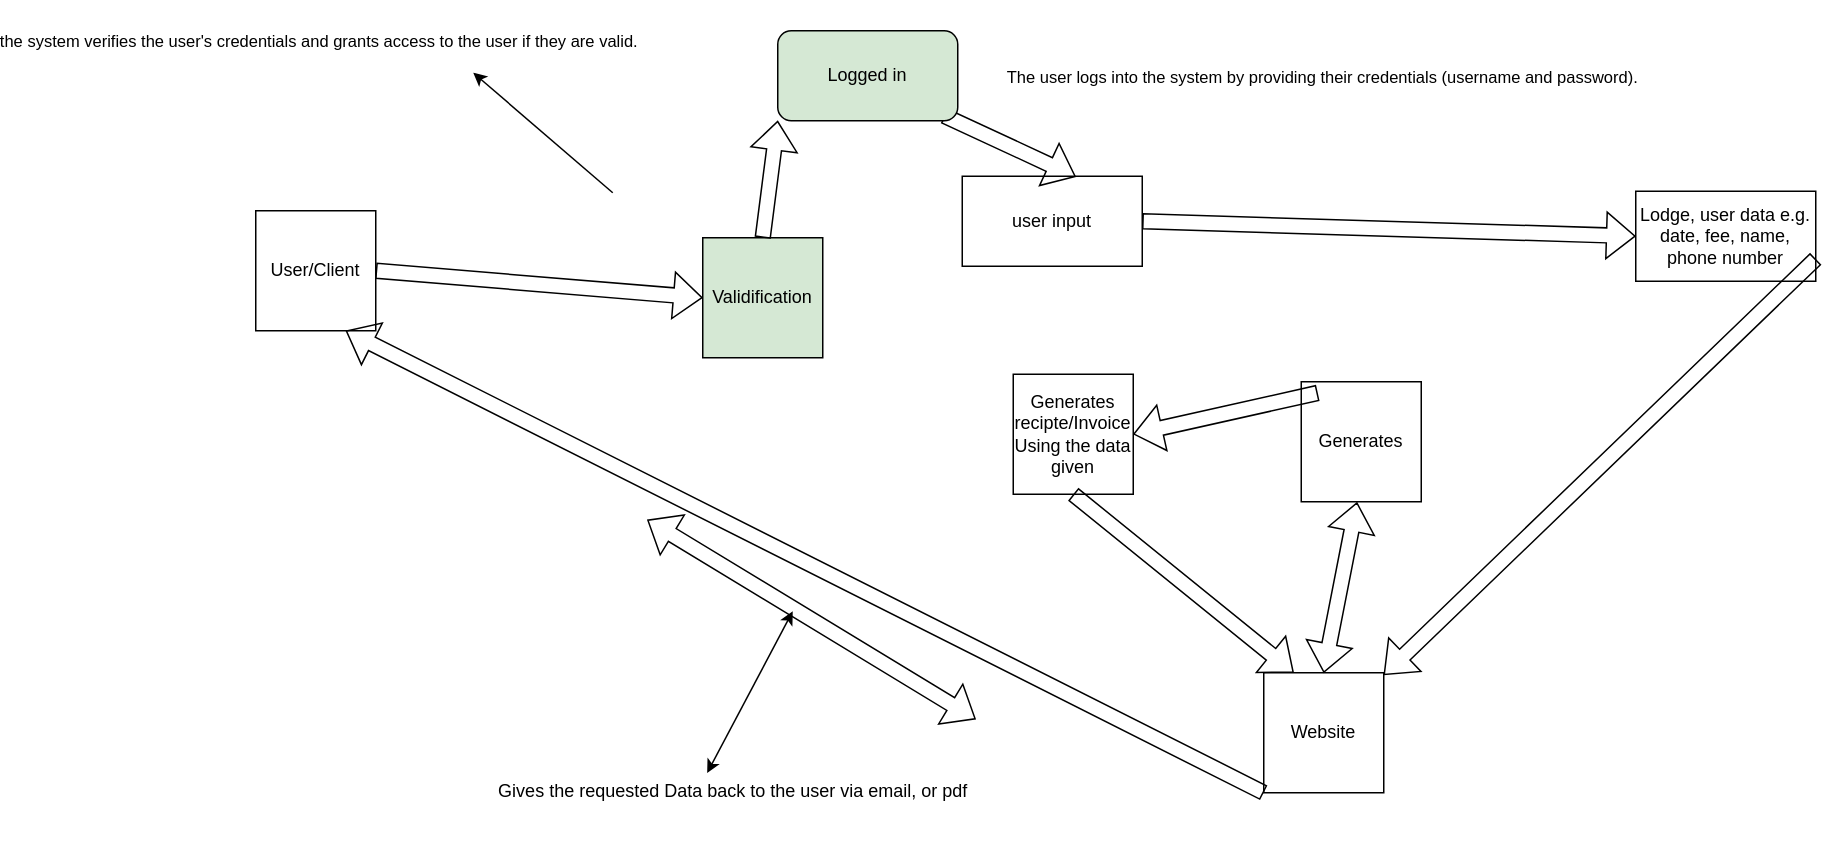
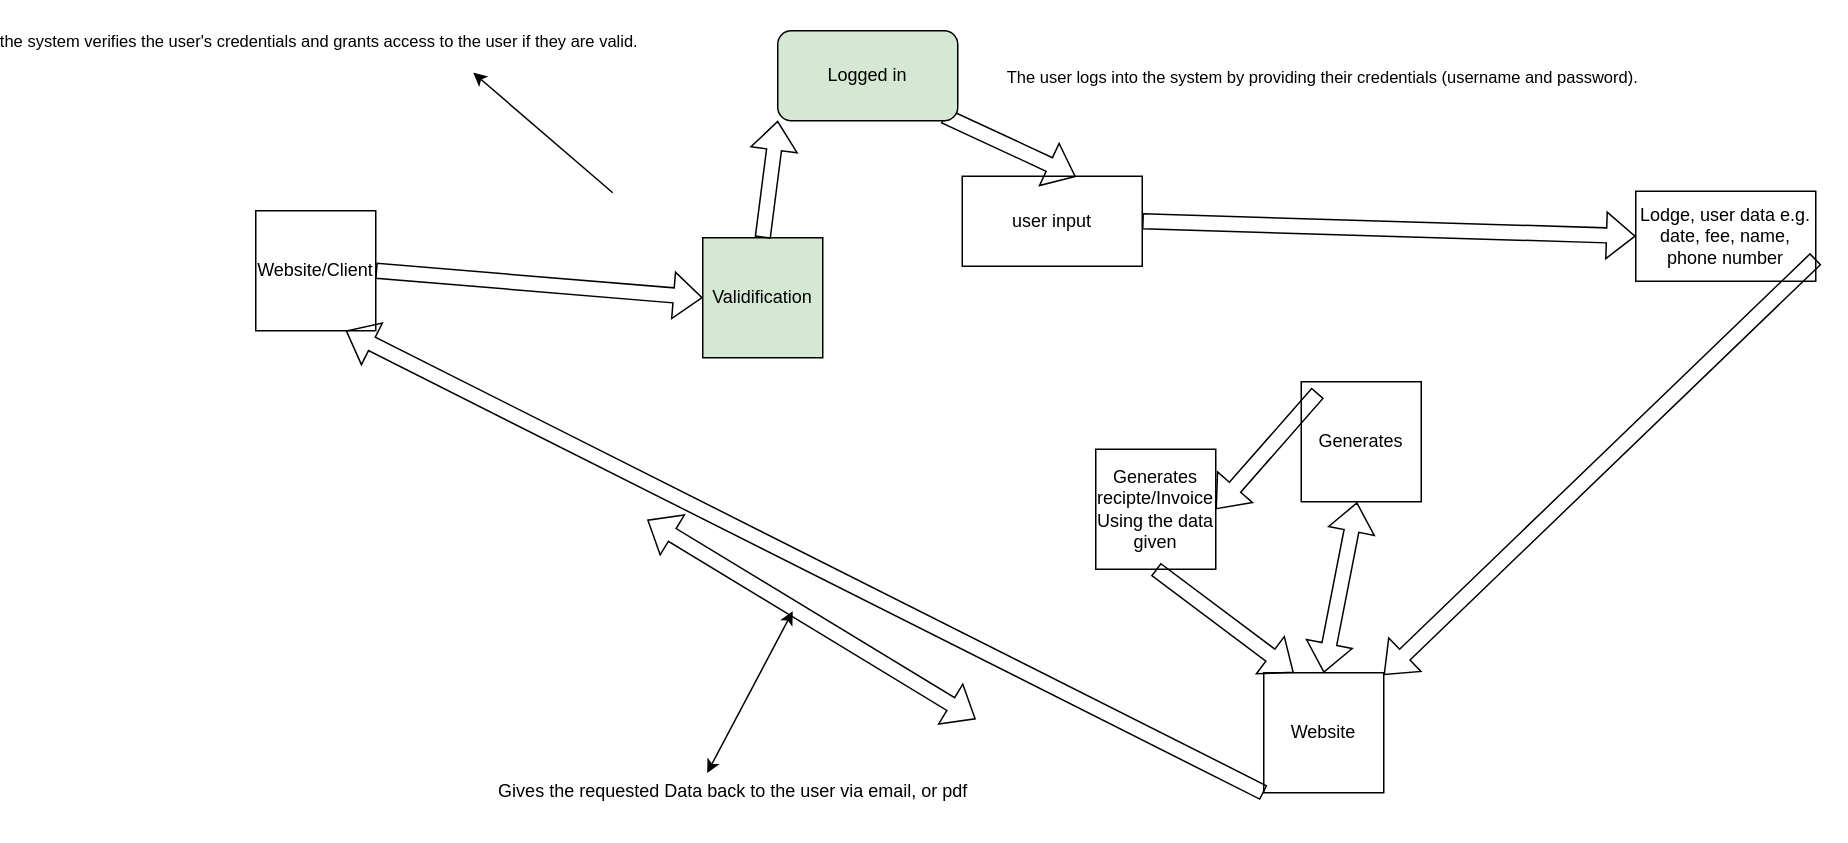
(316, 271) -> (316, 271)
(1073, 434) -> (1156, 509)
